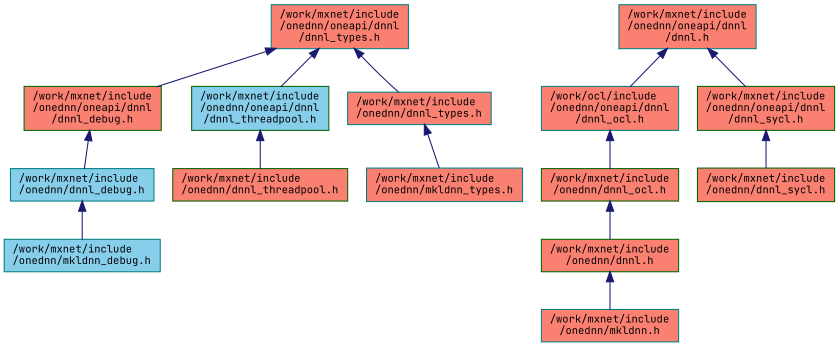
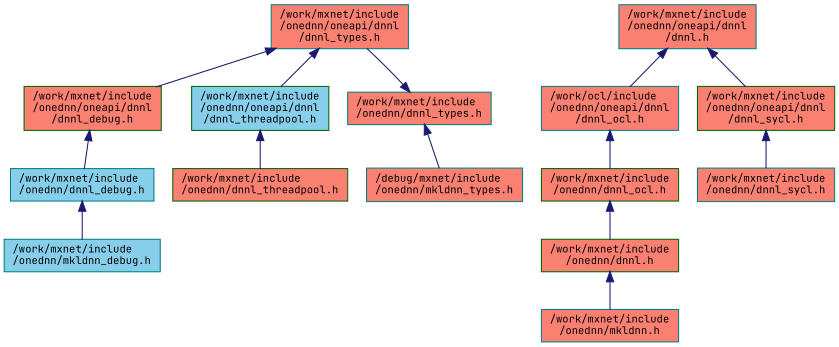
(380, 75) -> (385, 66)
(445, 185) -> (445, 185)
(766, 185) -> (766, 185)
